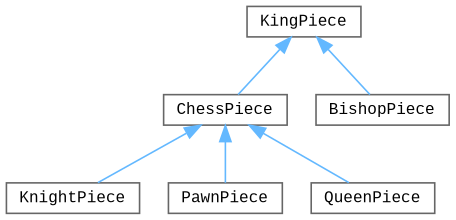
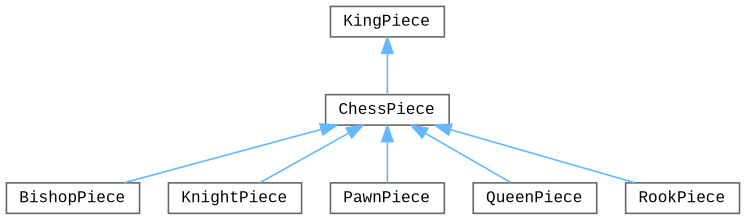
(349, 72) -> (222, 156)
none -> (683, 198)
